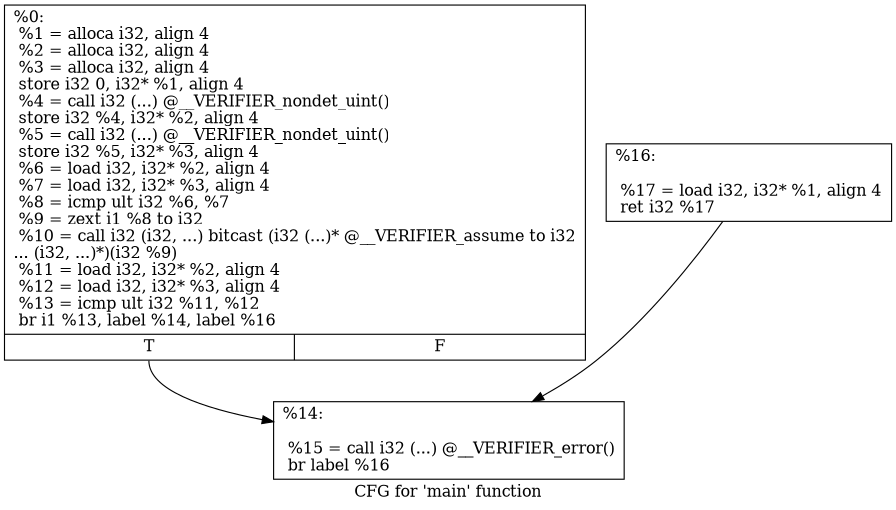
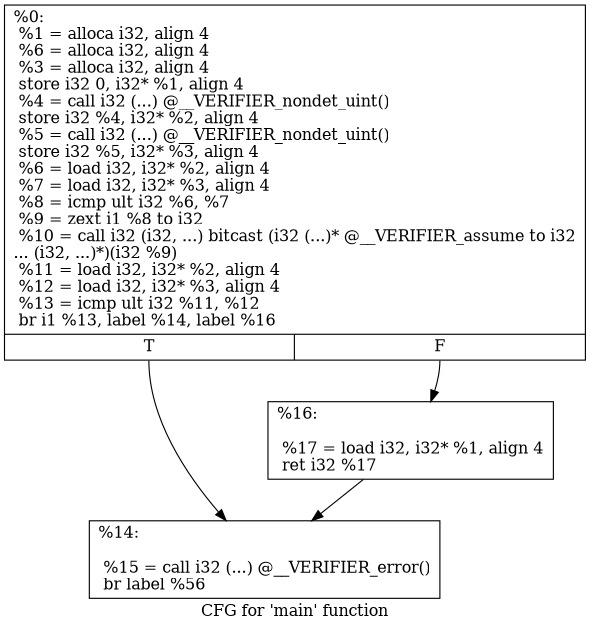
(112, 51) -> (112, 51)
none -> (438, 376)
(337, 466) -> (152, 585)
